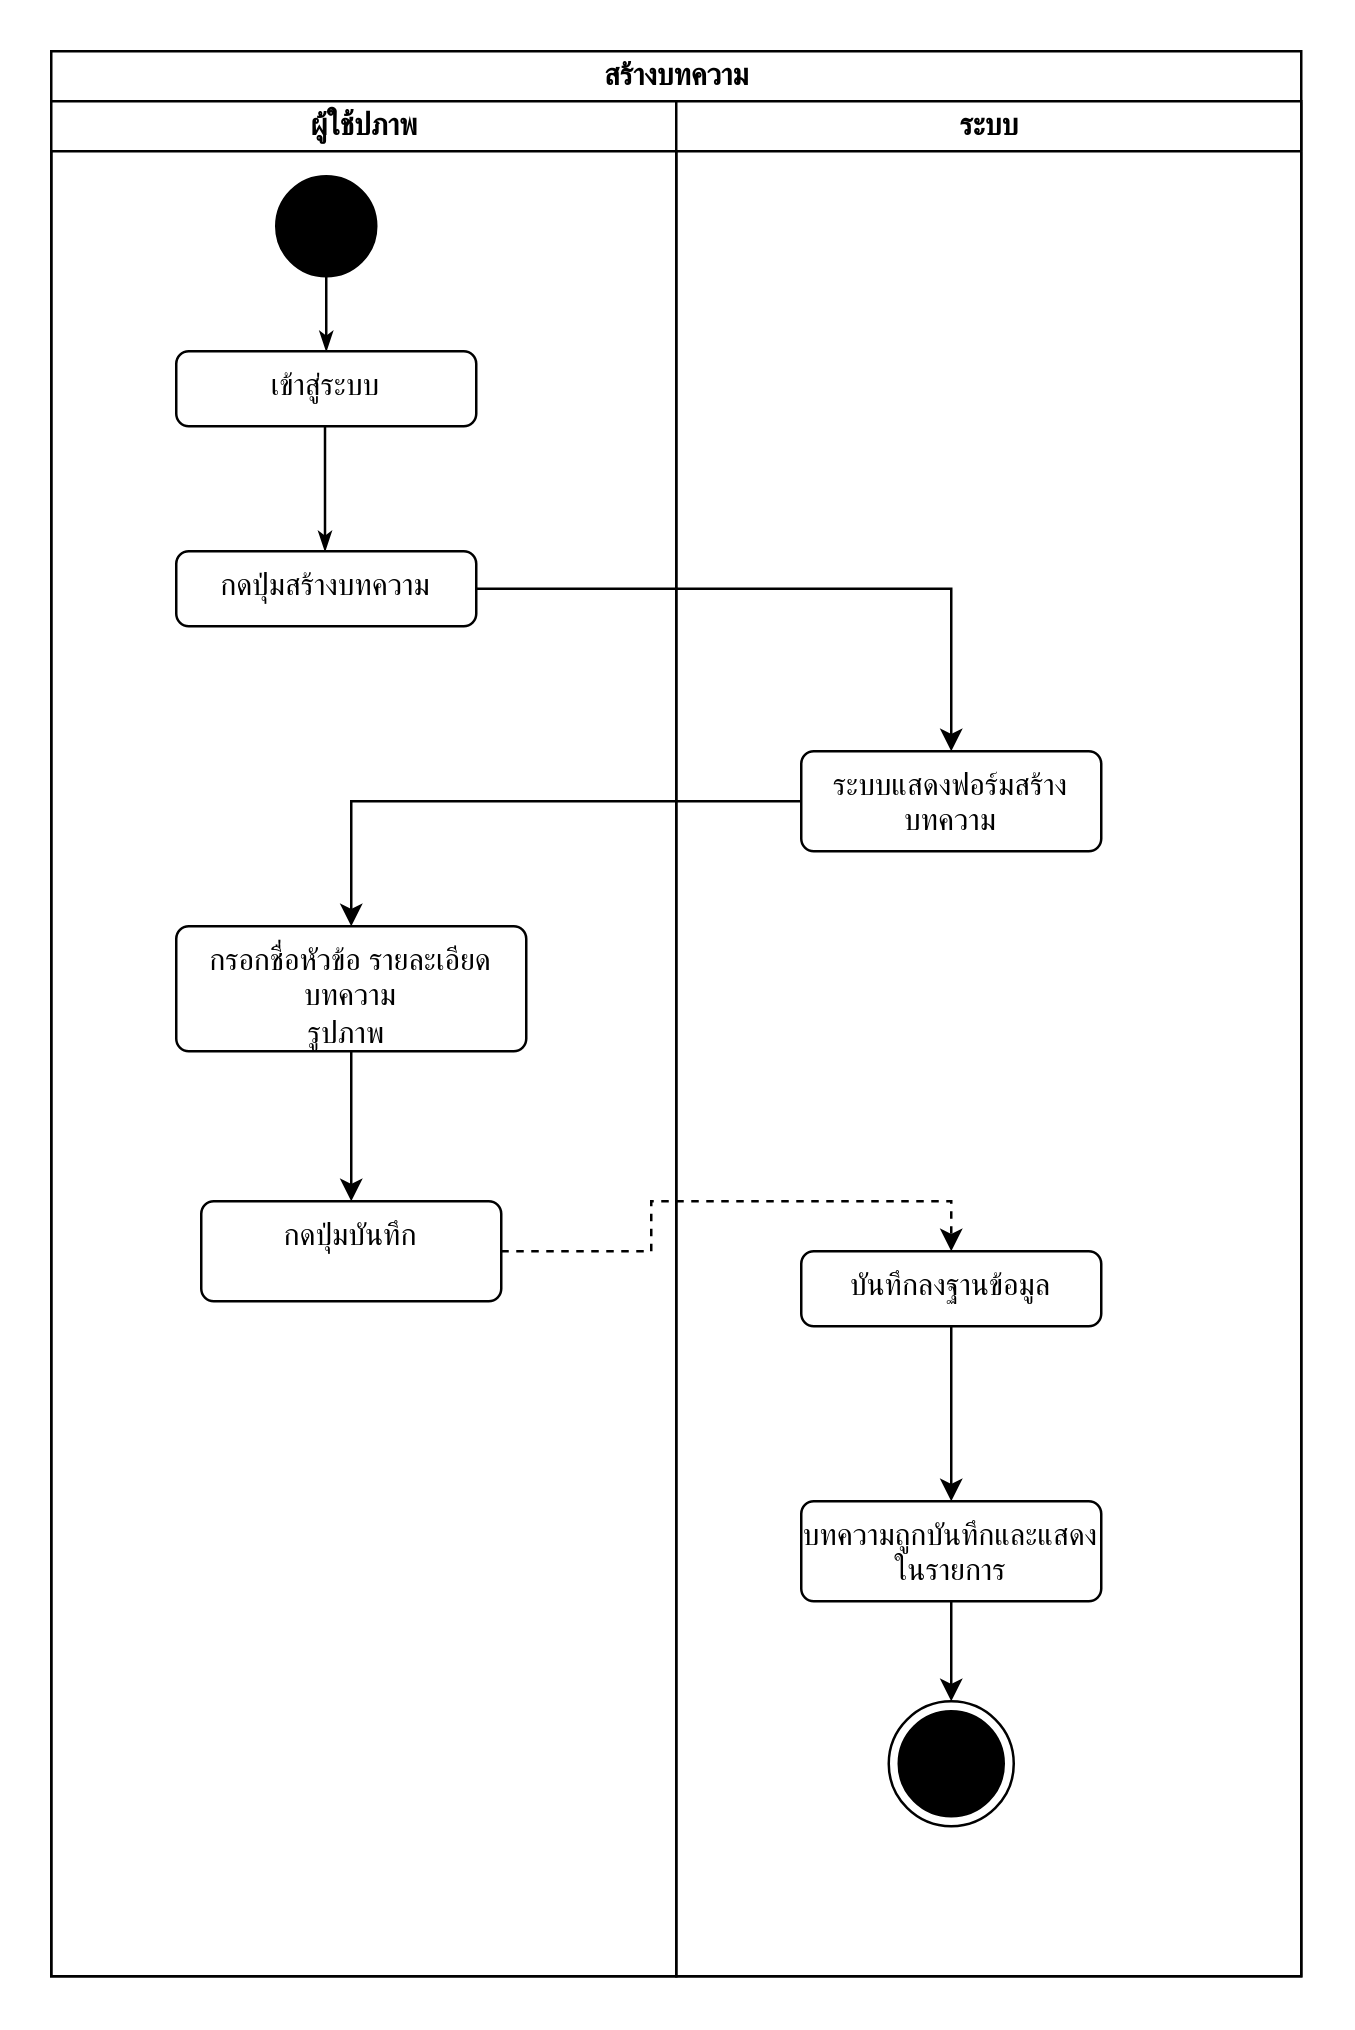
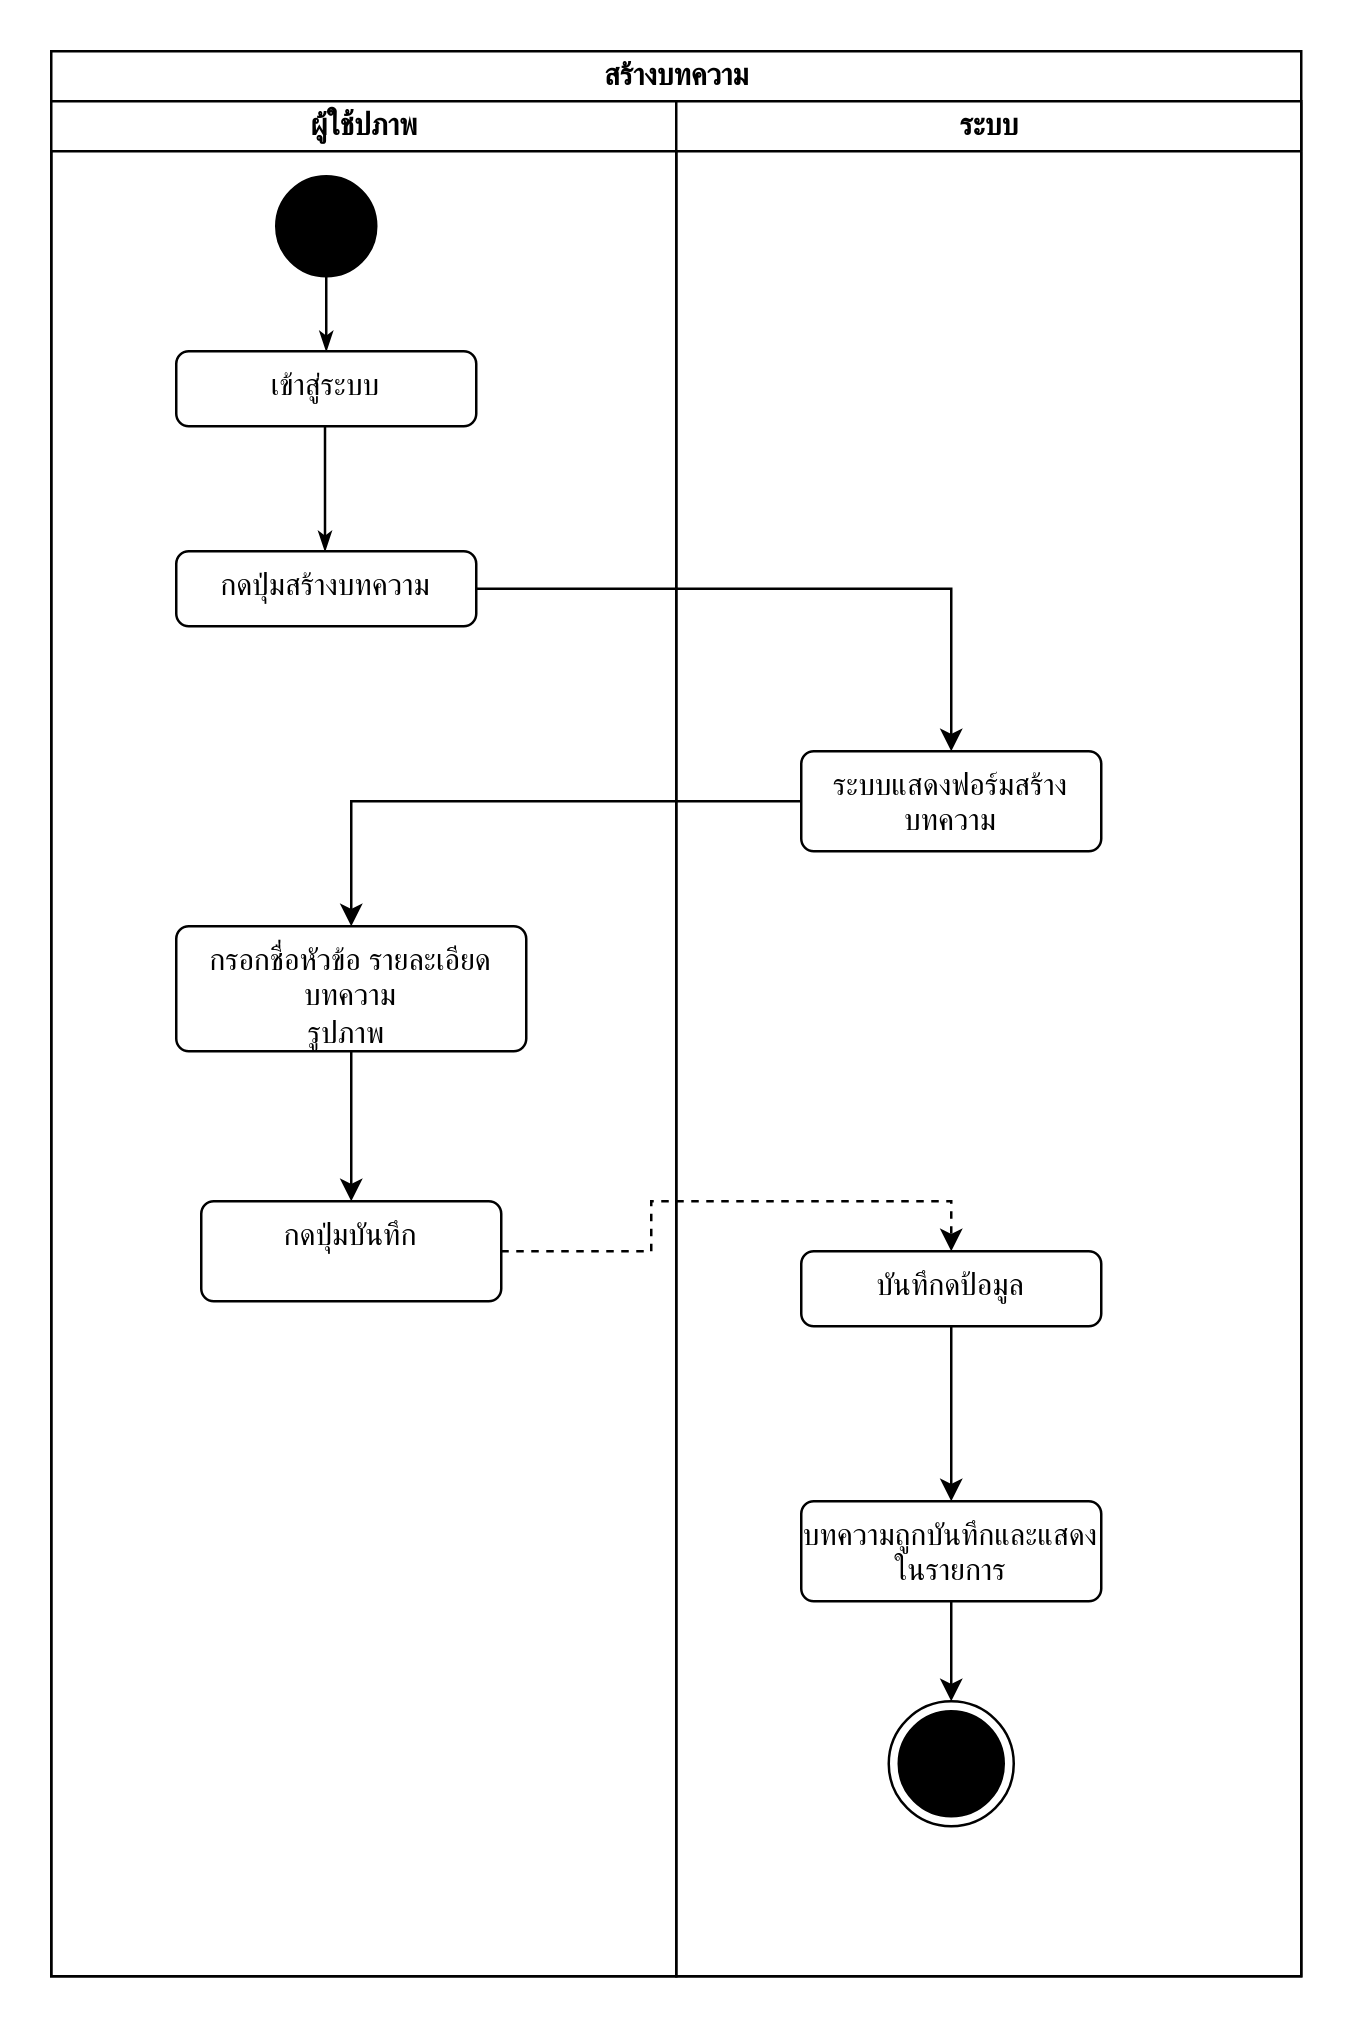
(951, 1287) -> (951, 1287)
